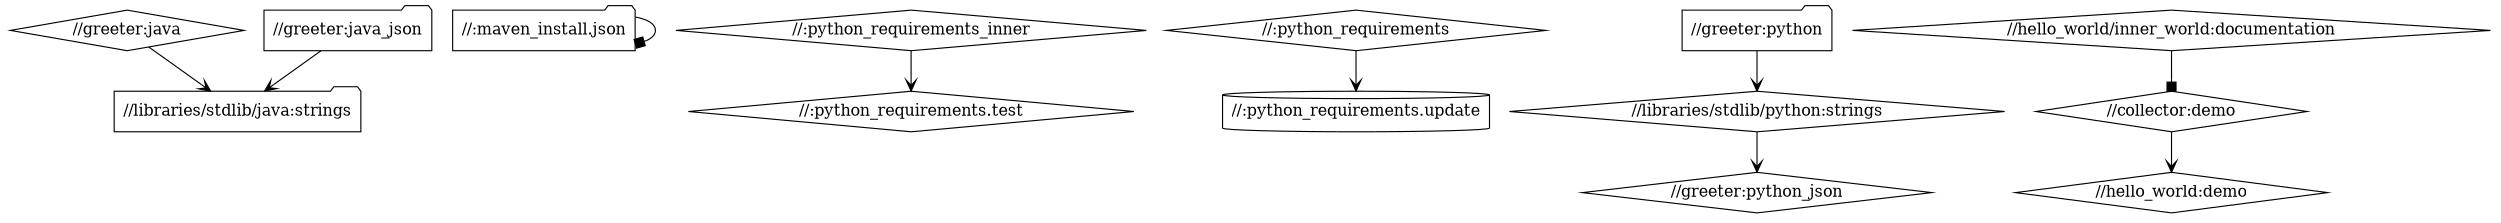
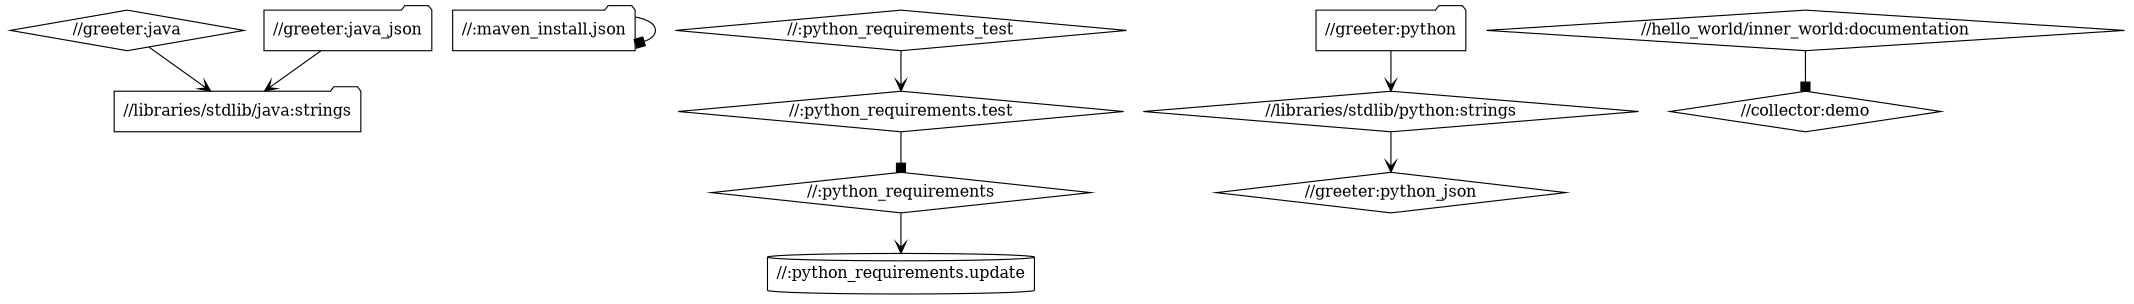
(911, 30) -> (901, 30)
none -> (901, 147)
(2172, 193) -> none
